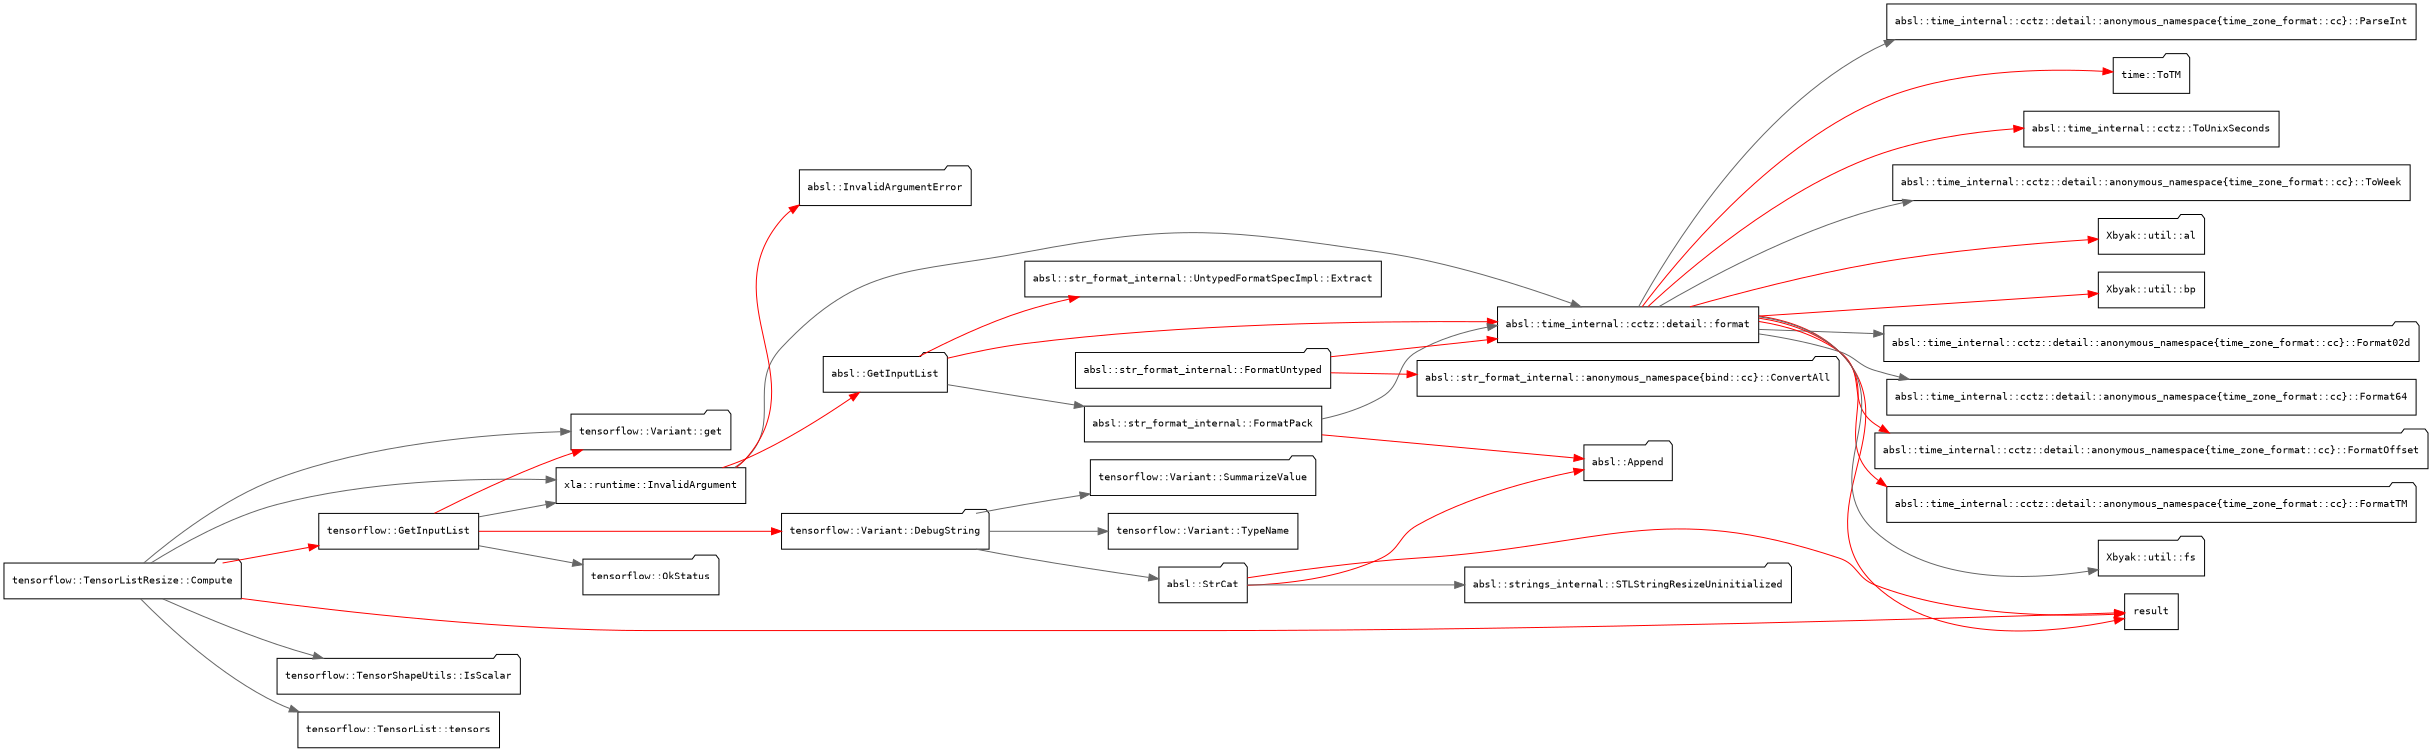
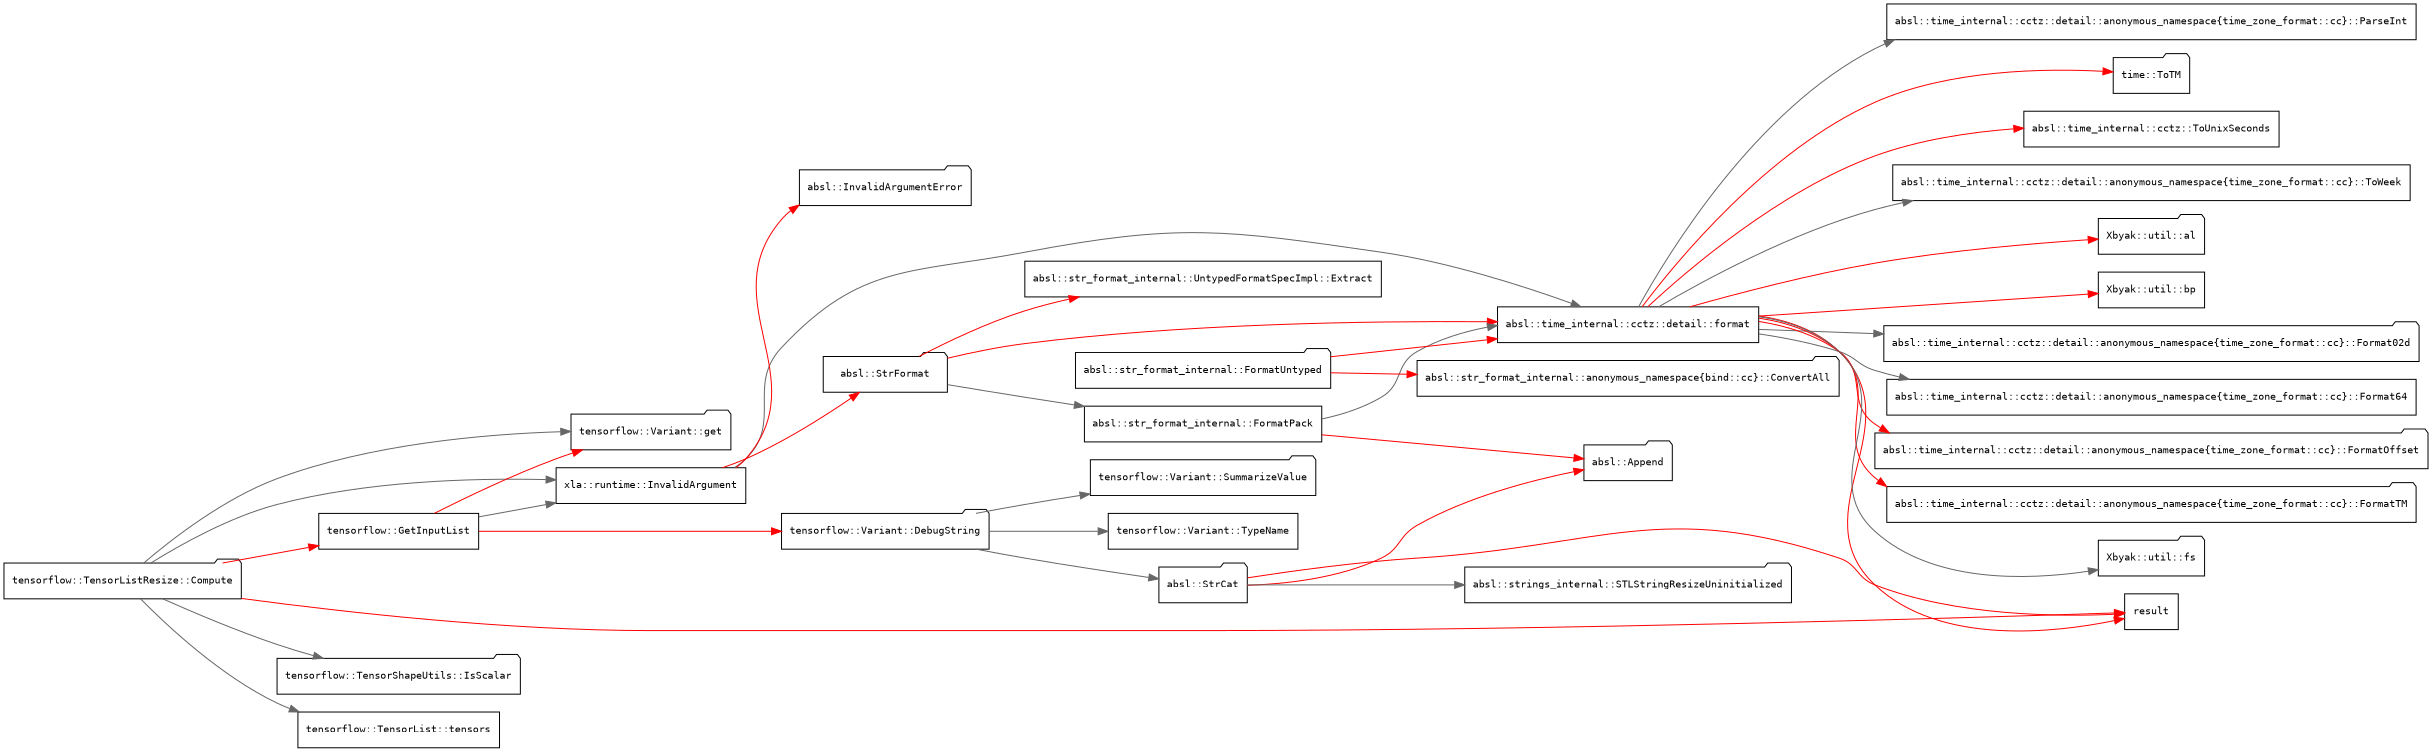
(885, 374) -> (885, 374)
(651, 577) -> none
